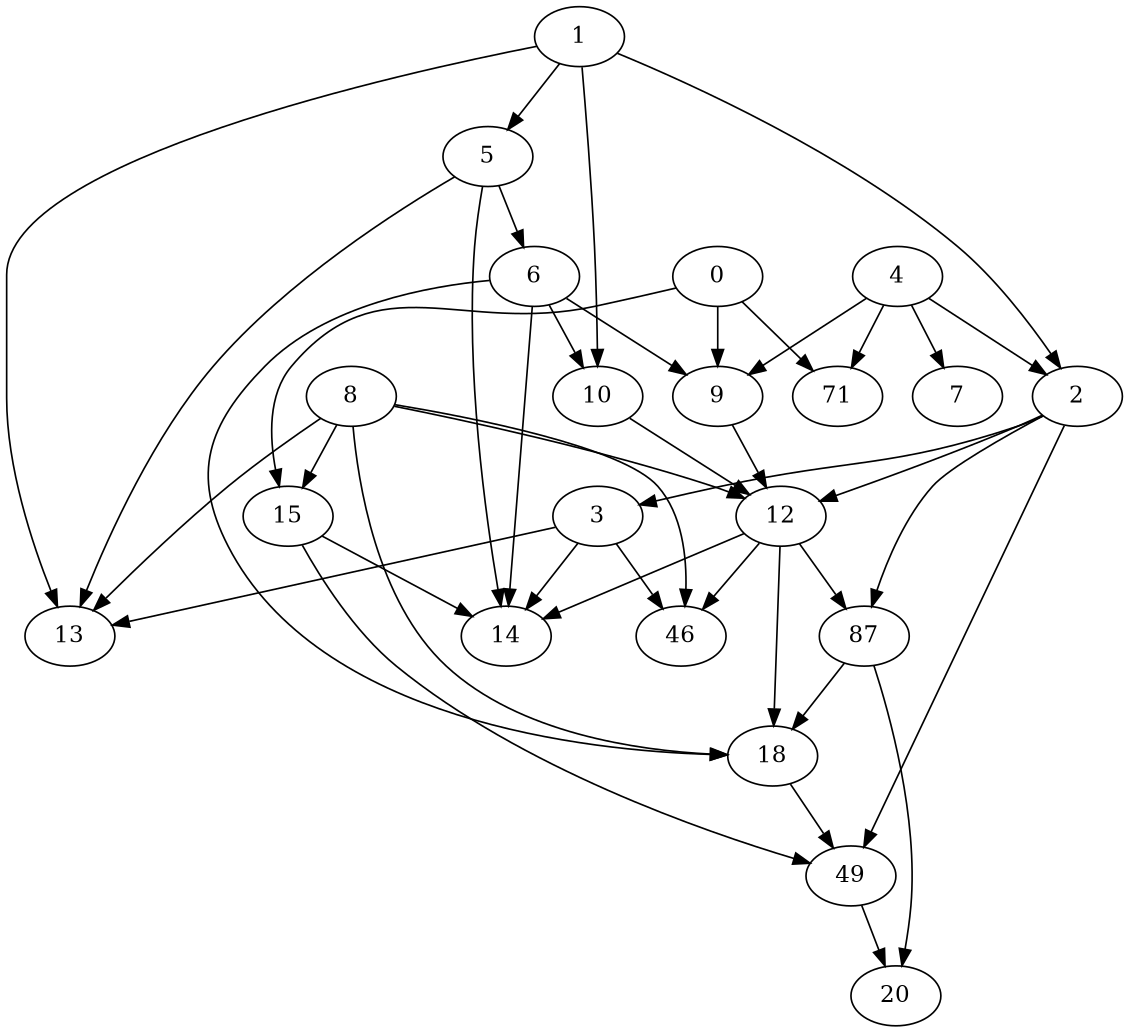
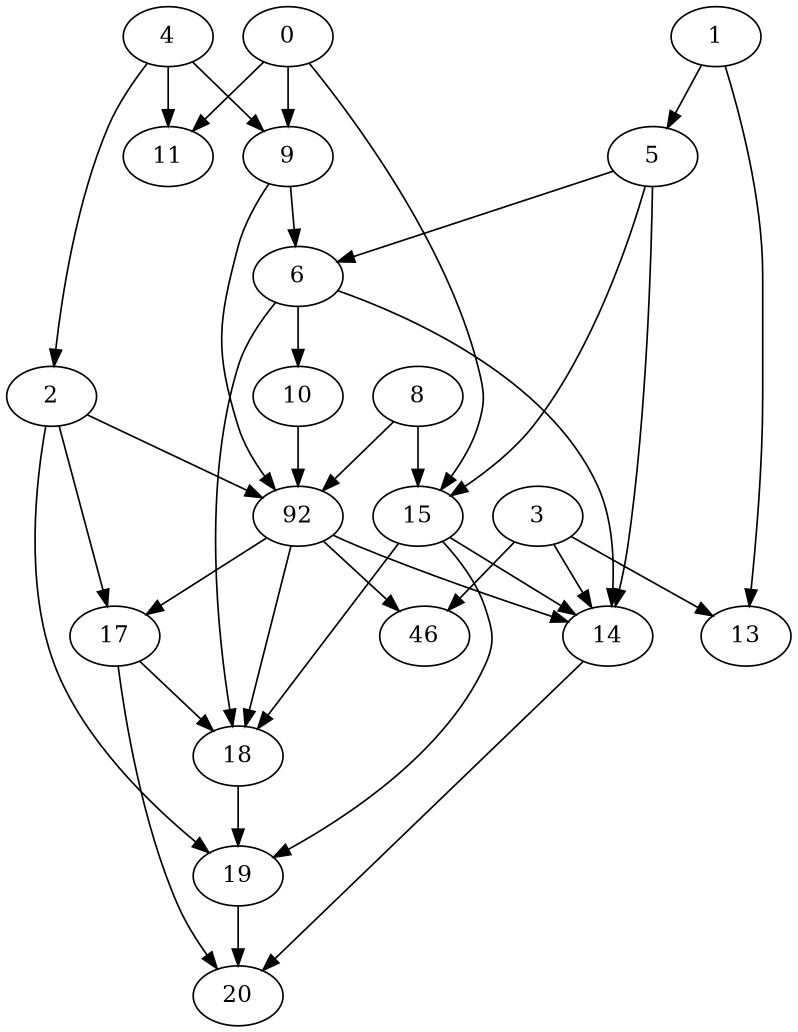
(856, 174) -> none
(592, 208) -> none
(619, 332) -> (292, 208)
(230, 348) -> (580, 352)
(838, 396) -> (168, 157)
(958, 396) -> none
(851, 464) -> none
(652, 482) -> none
(198, 512) -> none
(781, 516) -> (298, 516)
(864, 636) -> (115, 636)
(455, 673) -> (333, 629)
none -> (429, 810)
(851, 876) -> (238, 876)
